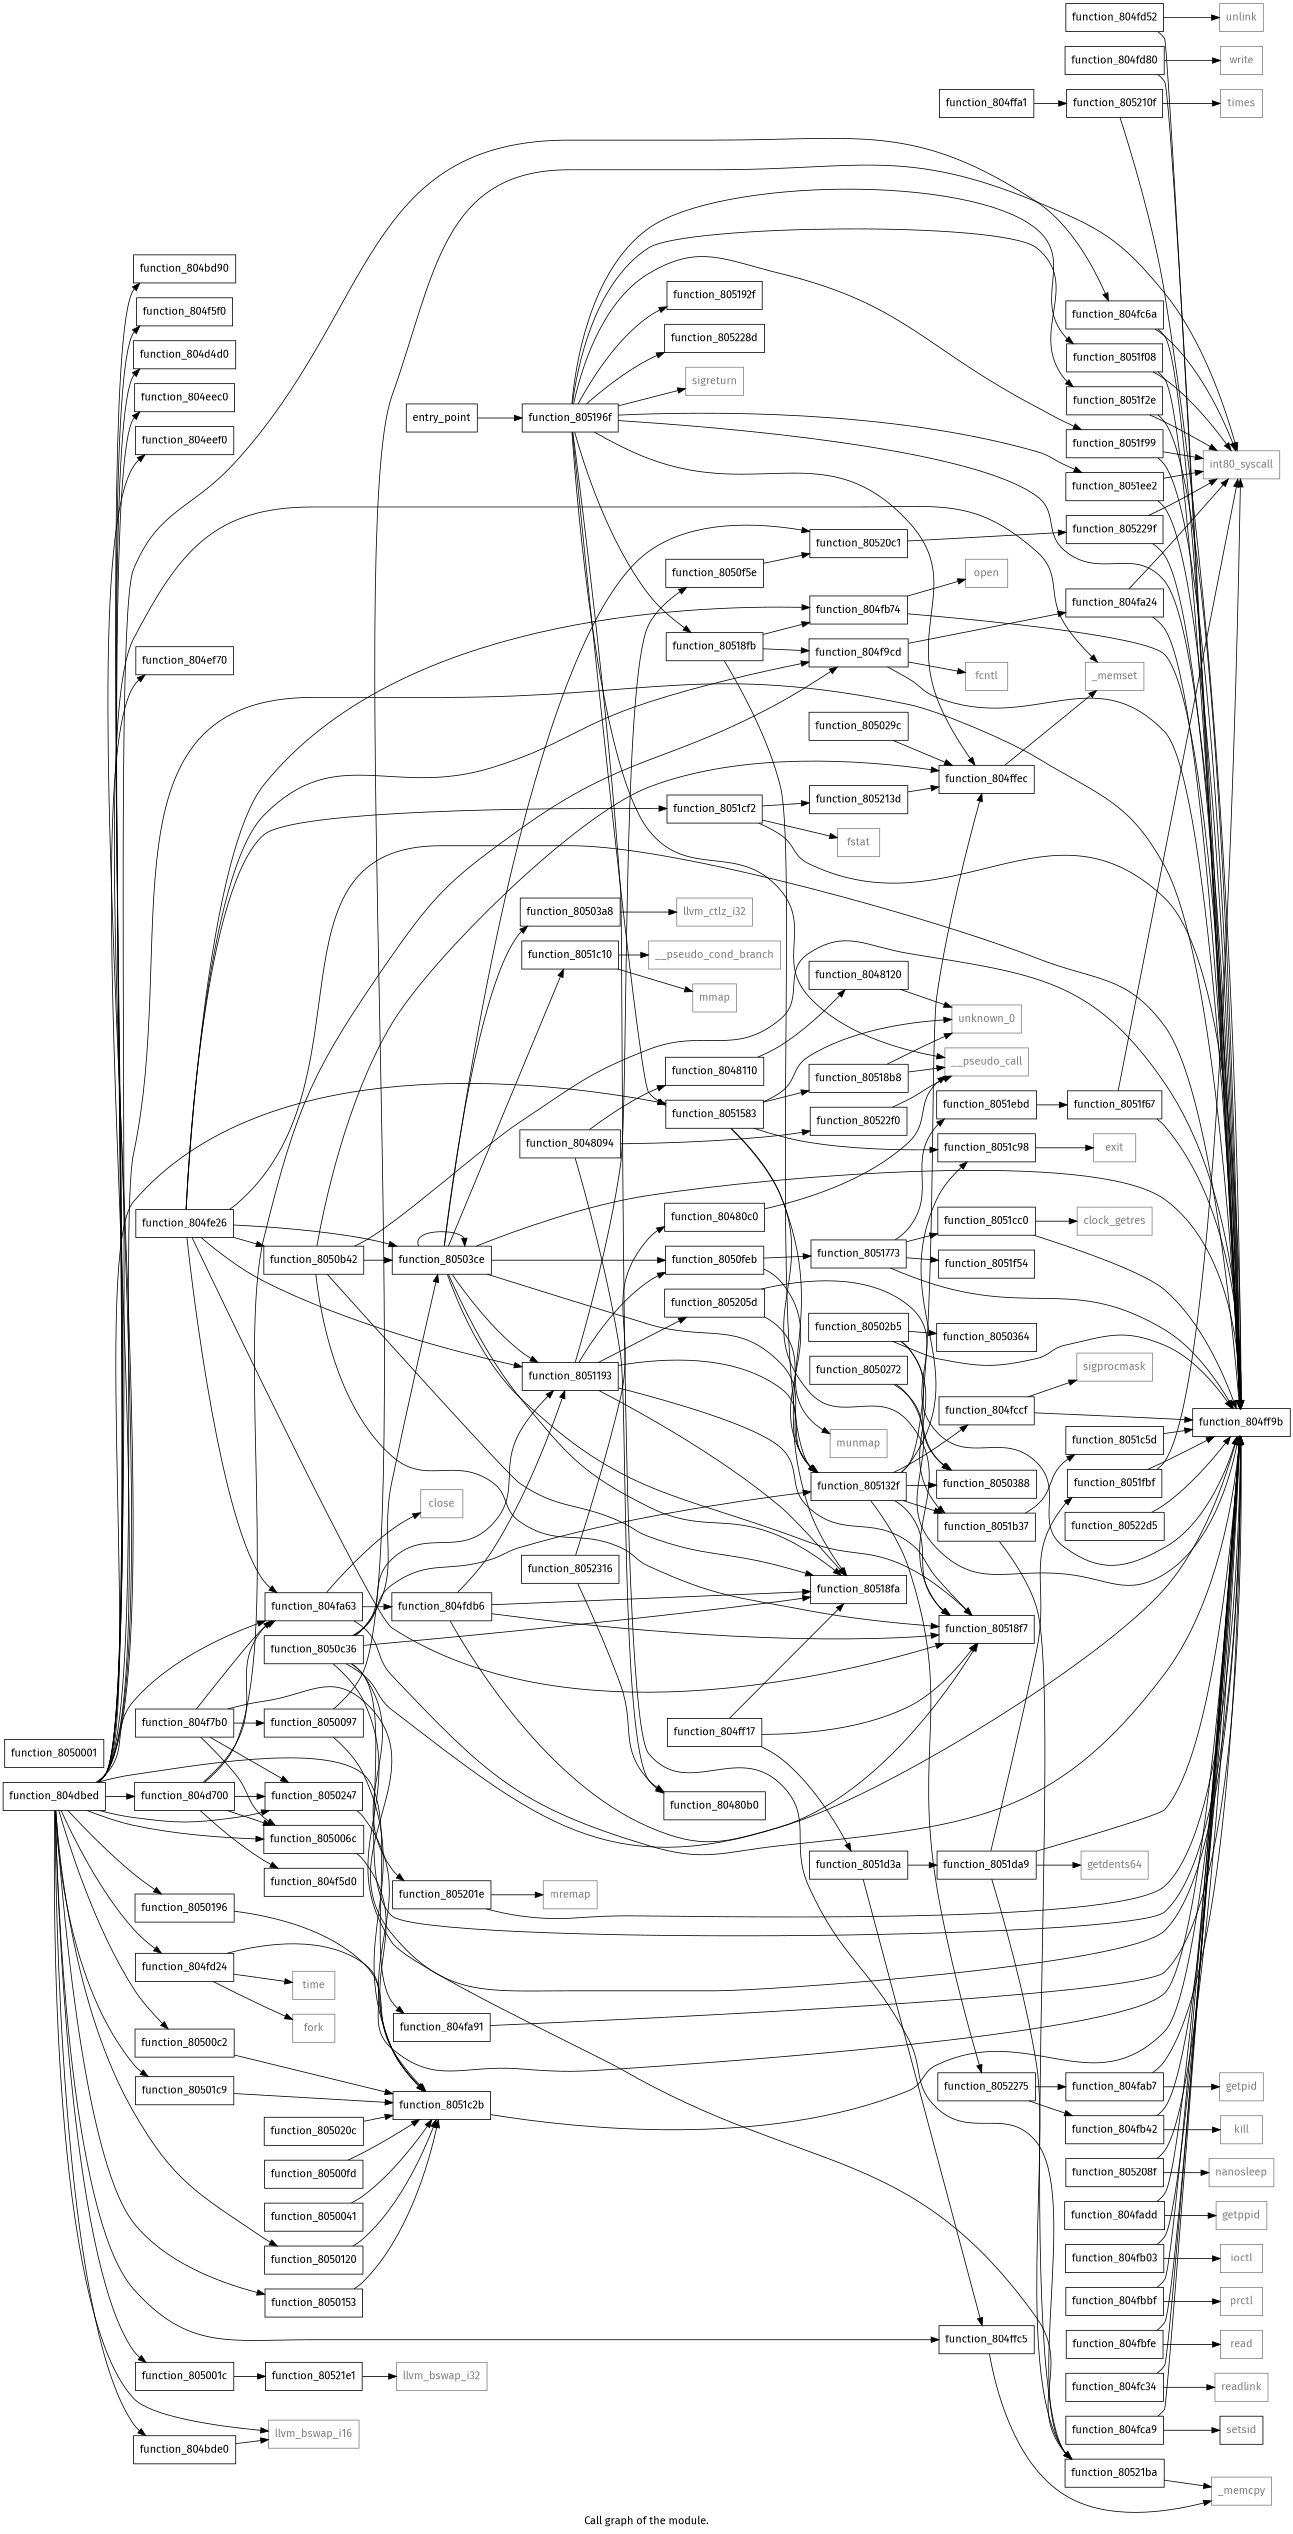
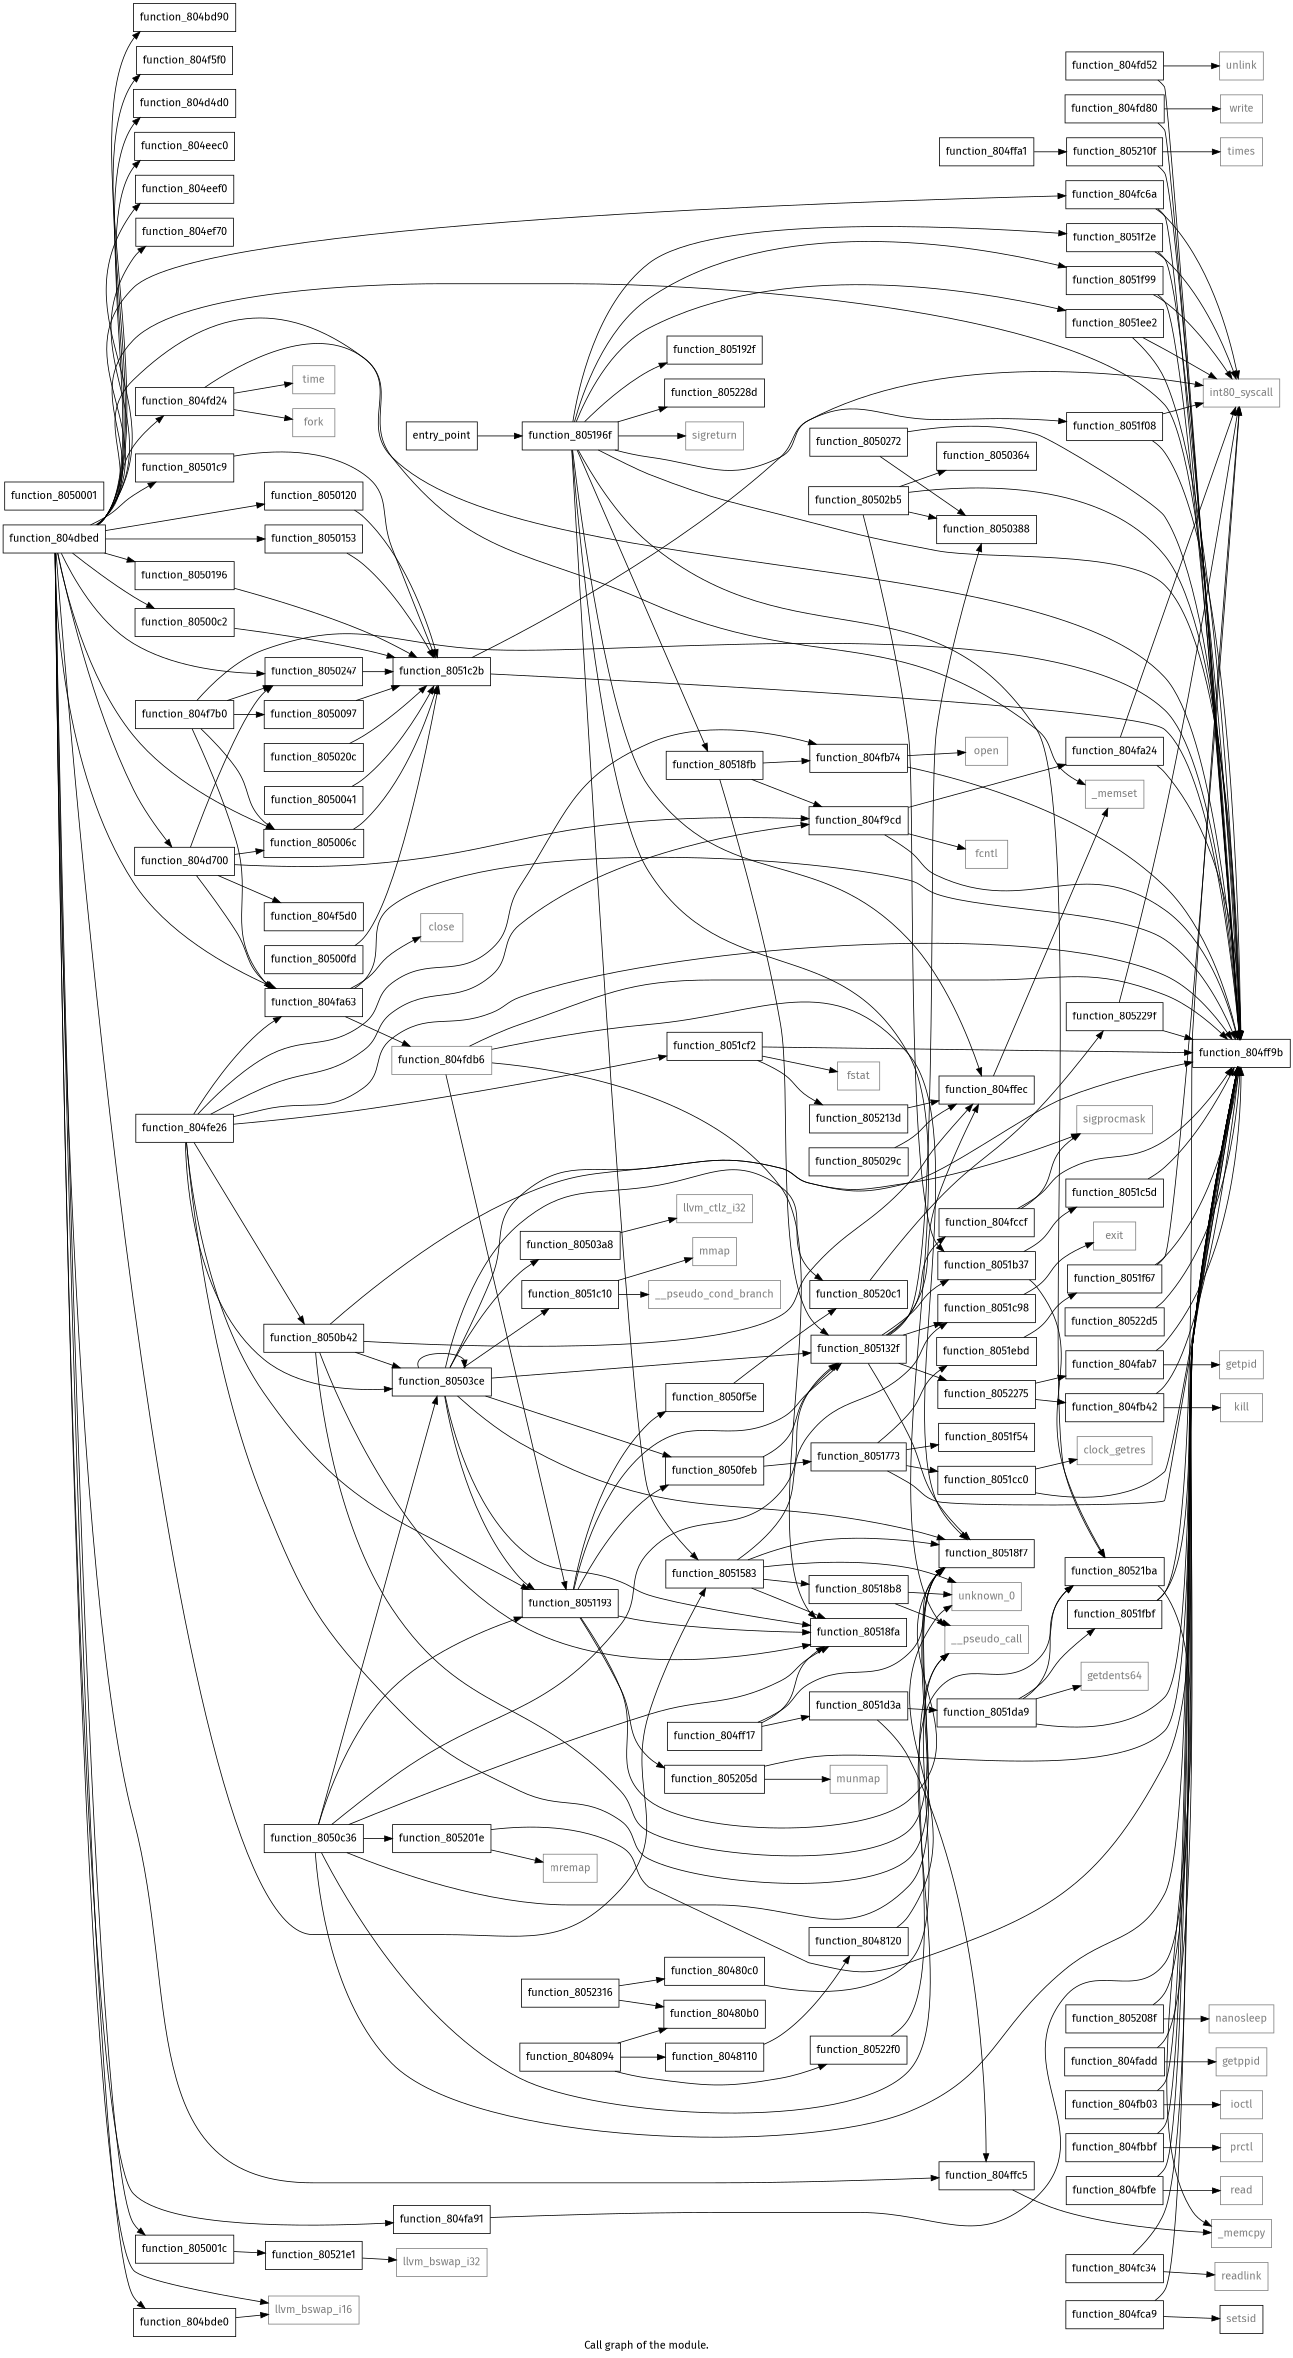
(379, 502) -> (762, 473)
(888, 949) -> (586, 1175)
(442, 1607) -> (442, 1060)
